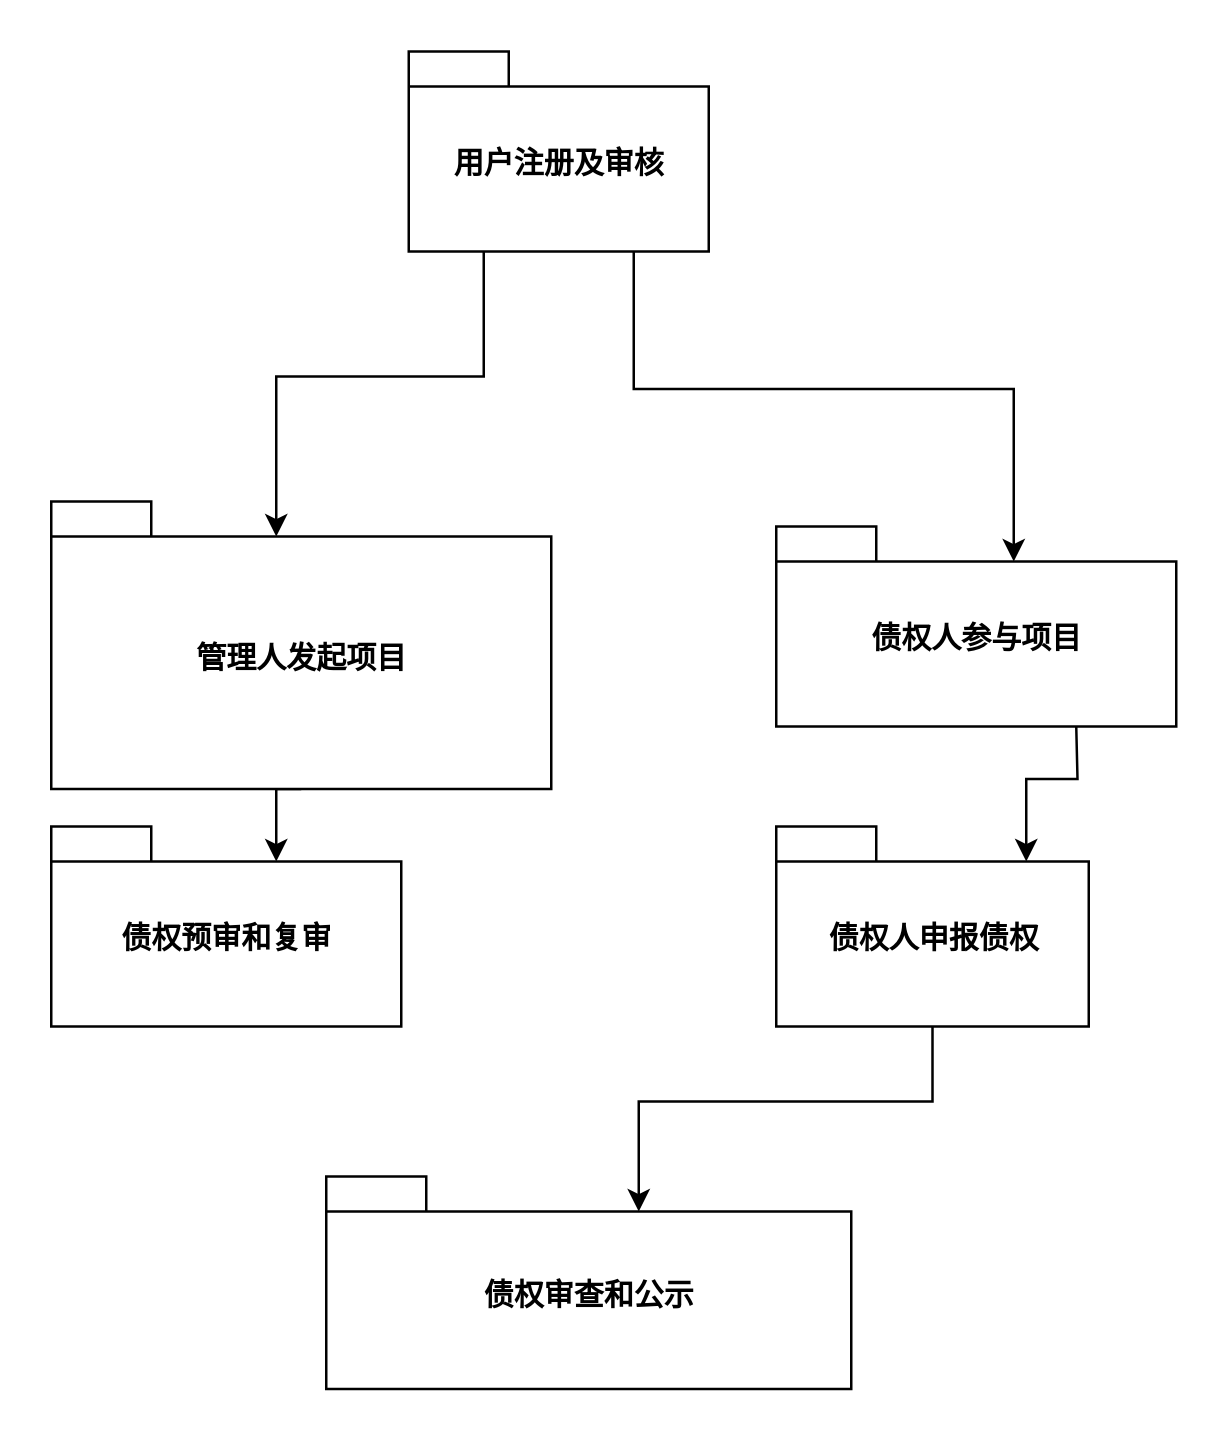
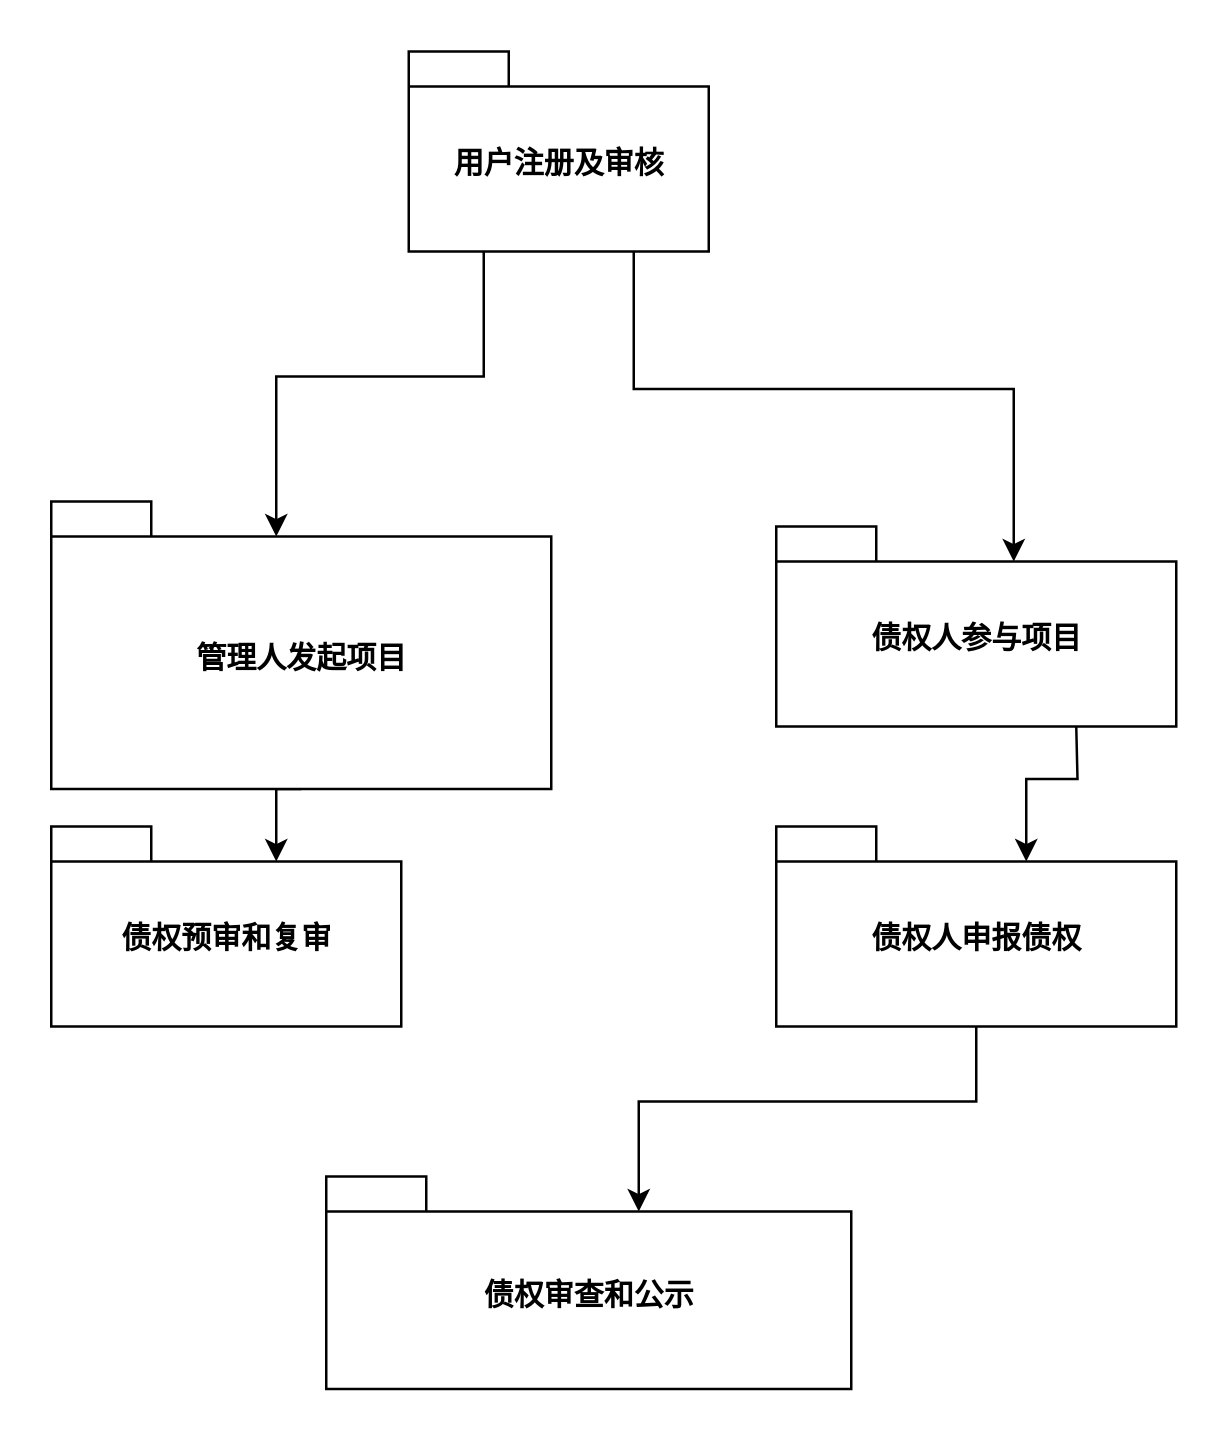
(933, 926) -> (976, 926)
